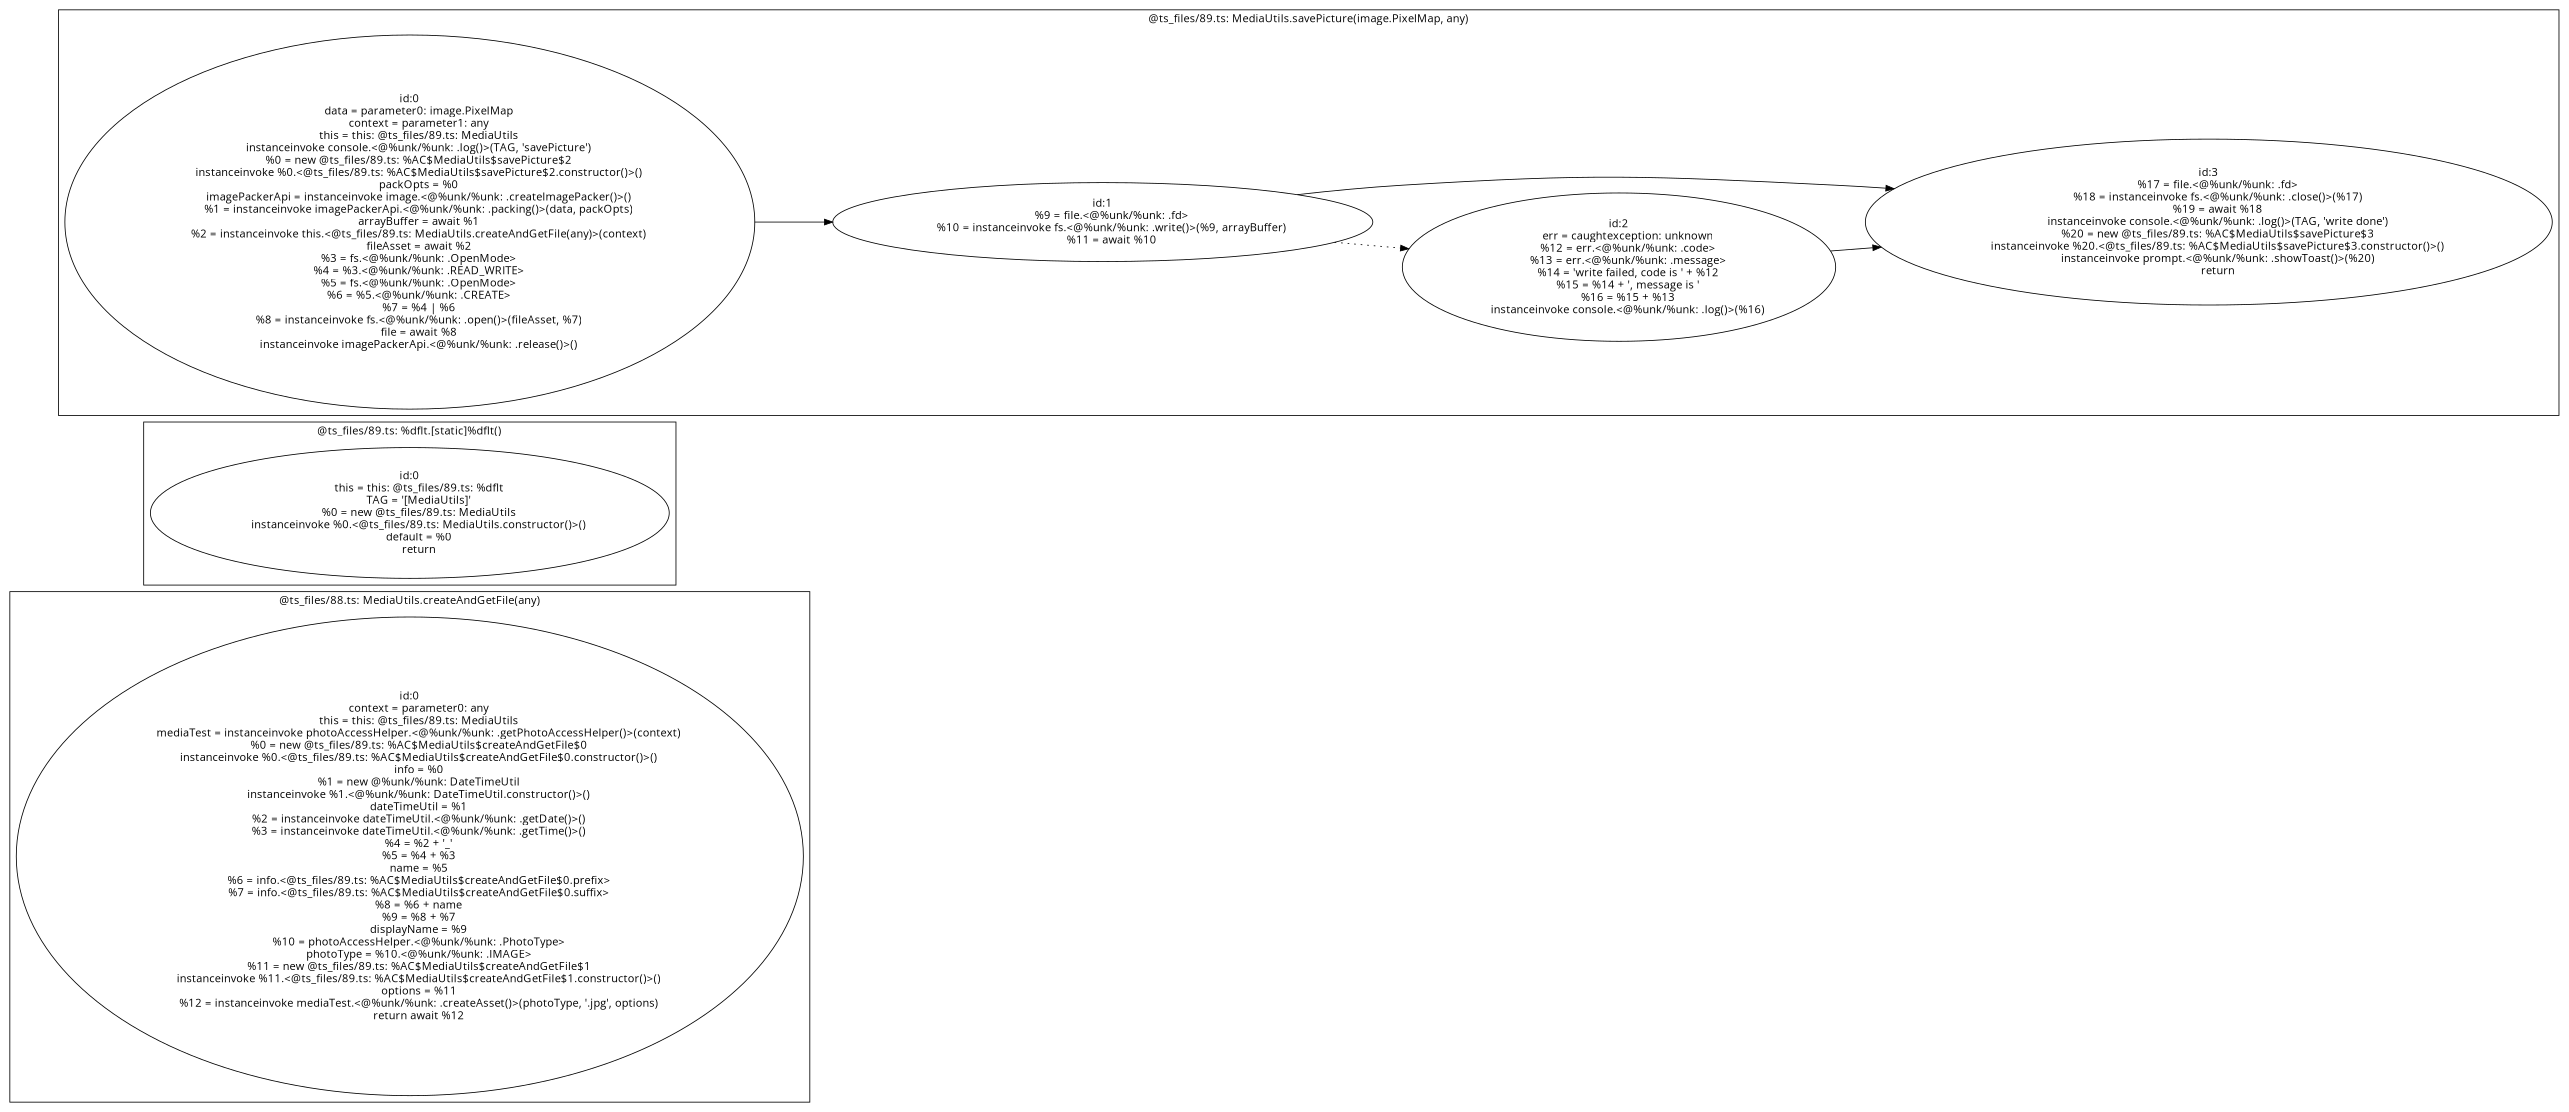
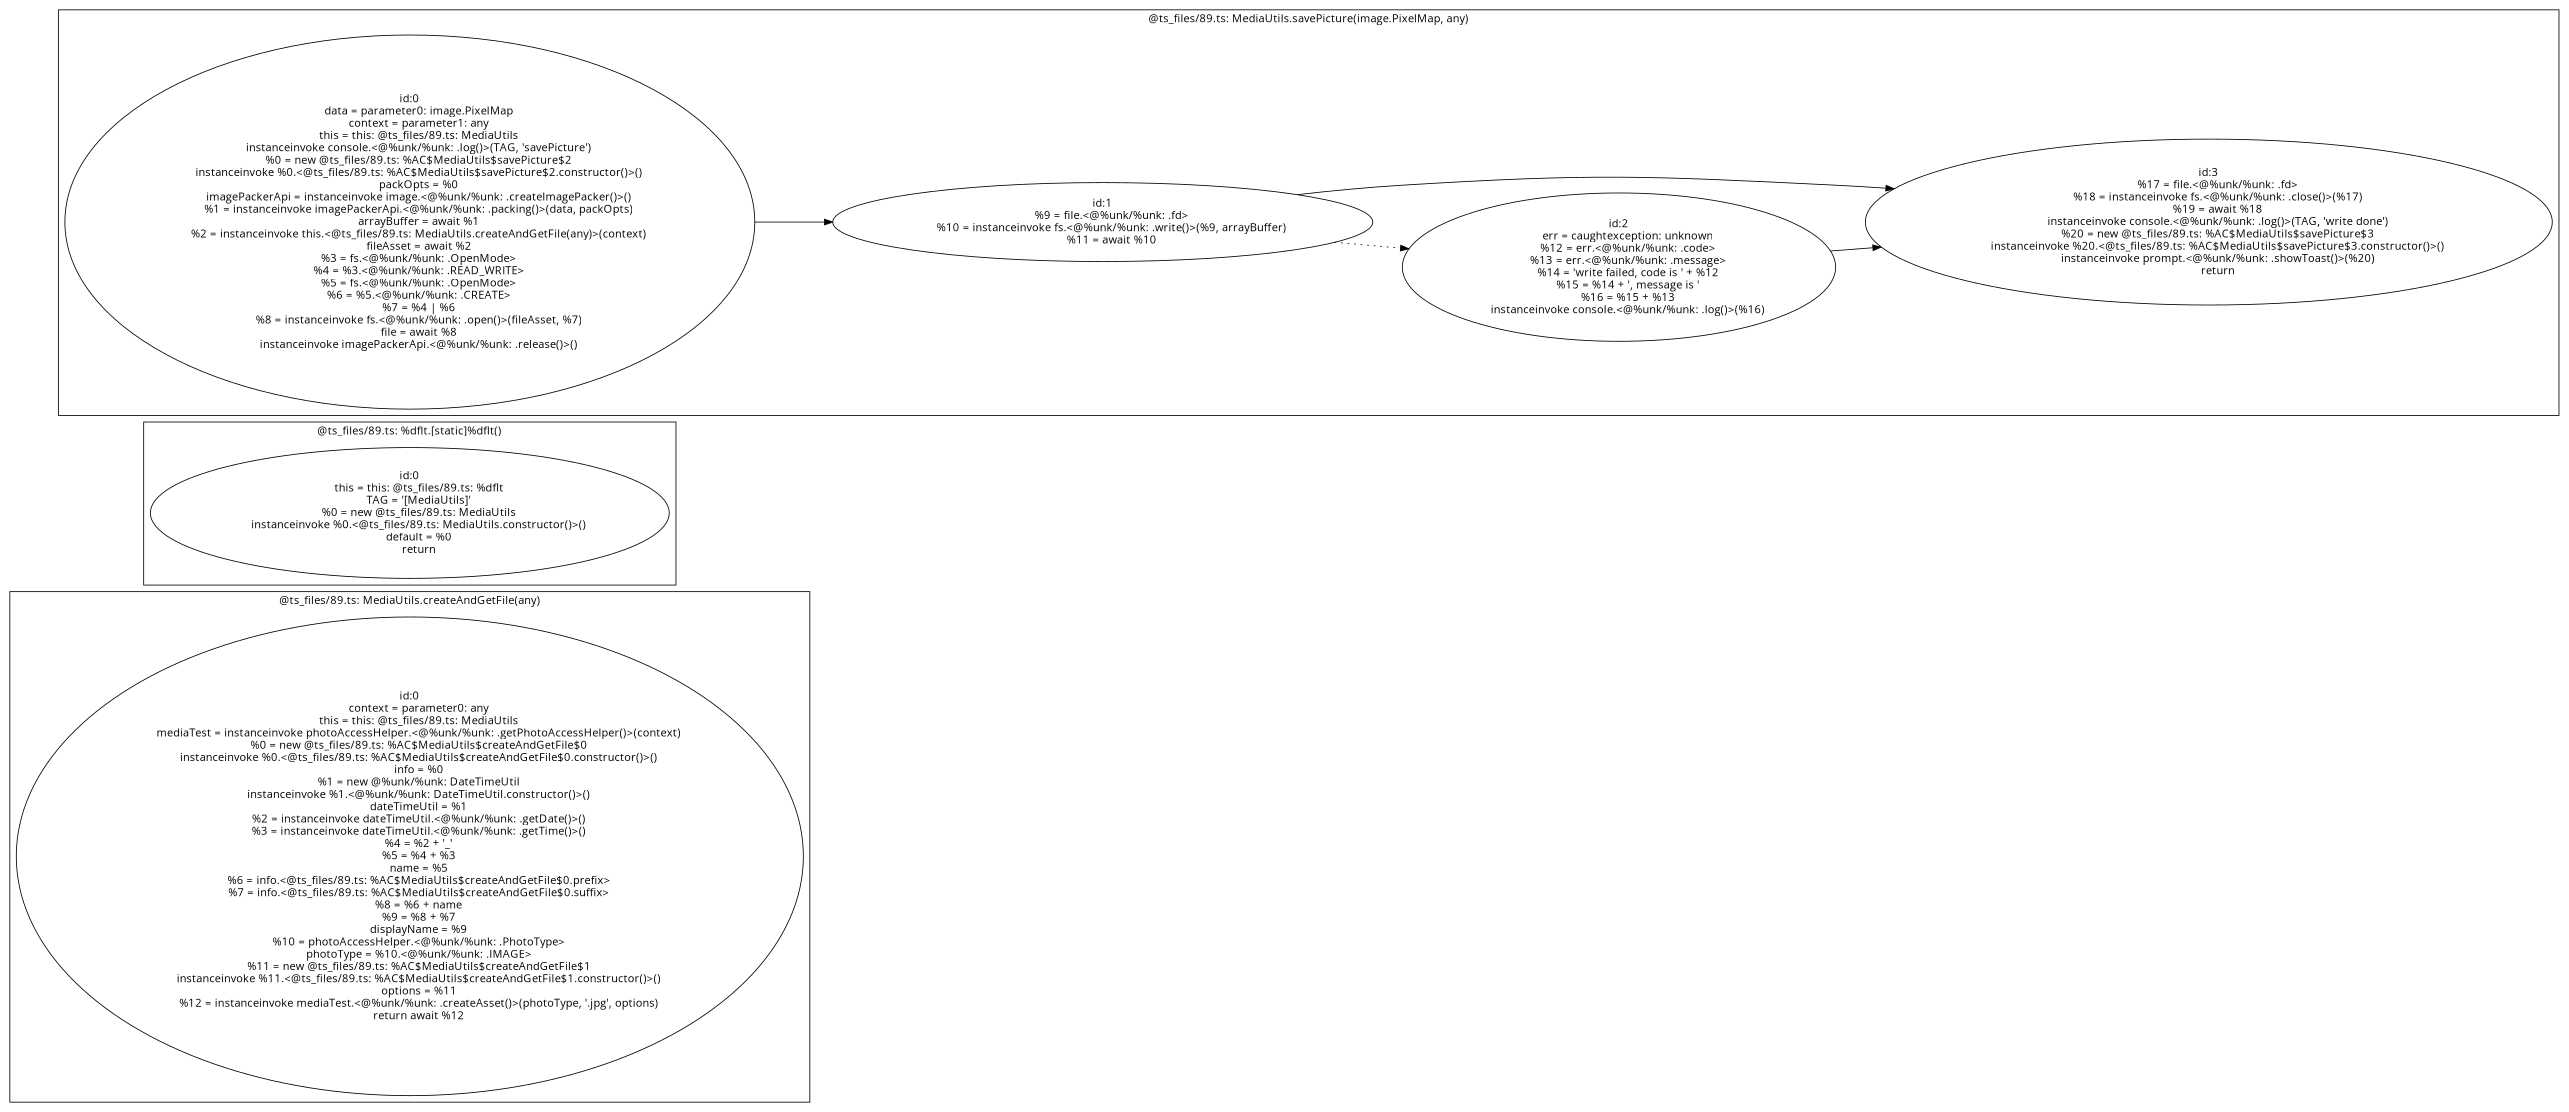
(410, 601) -> (410, 601)
